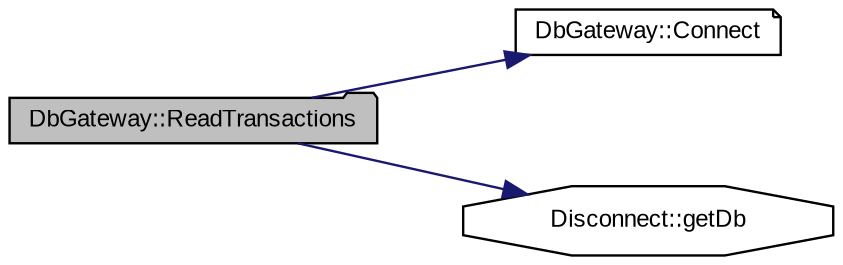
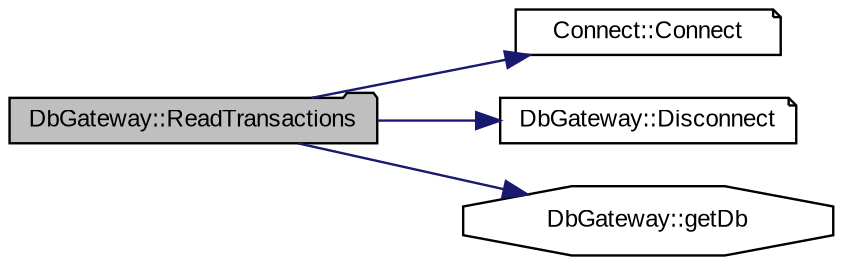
(648, 32) -> (648, 32)
none -> (648, 121)
(648, 221) -> (648, 221)
